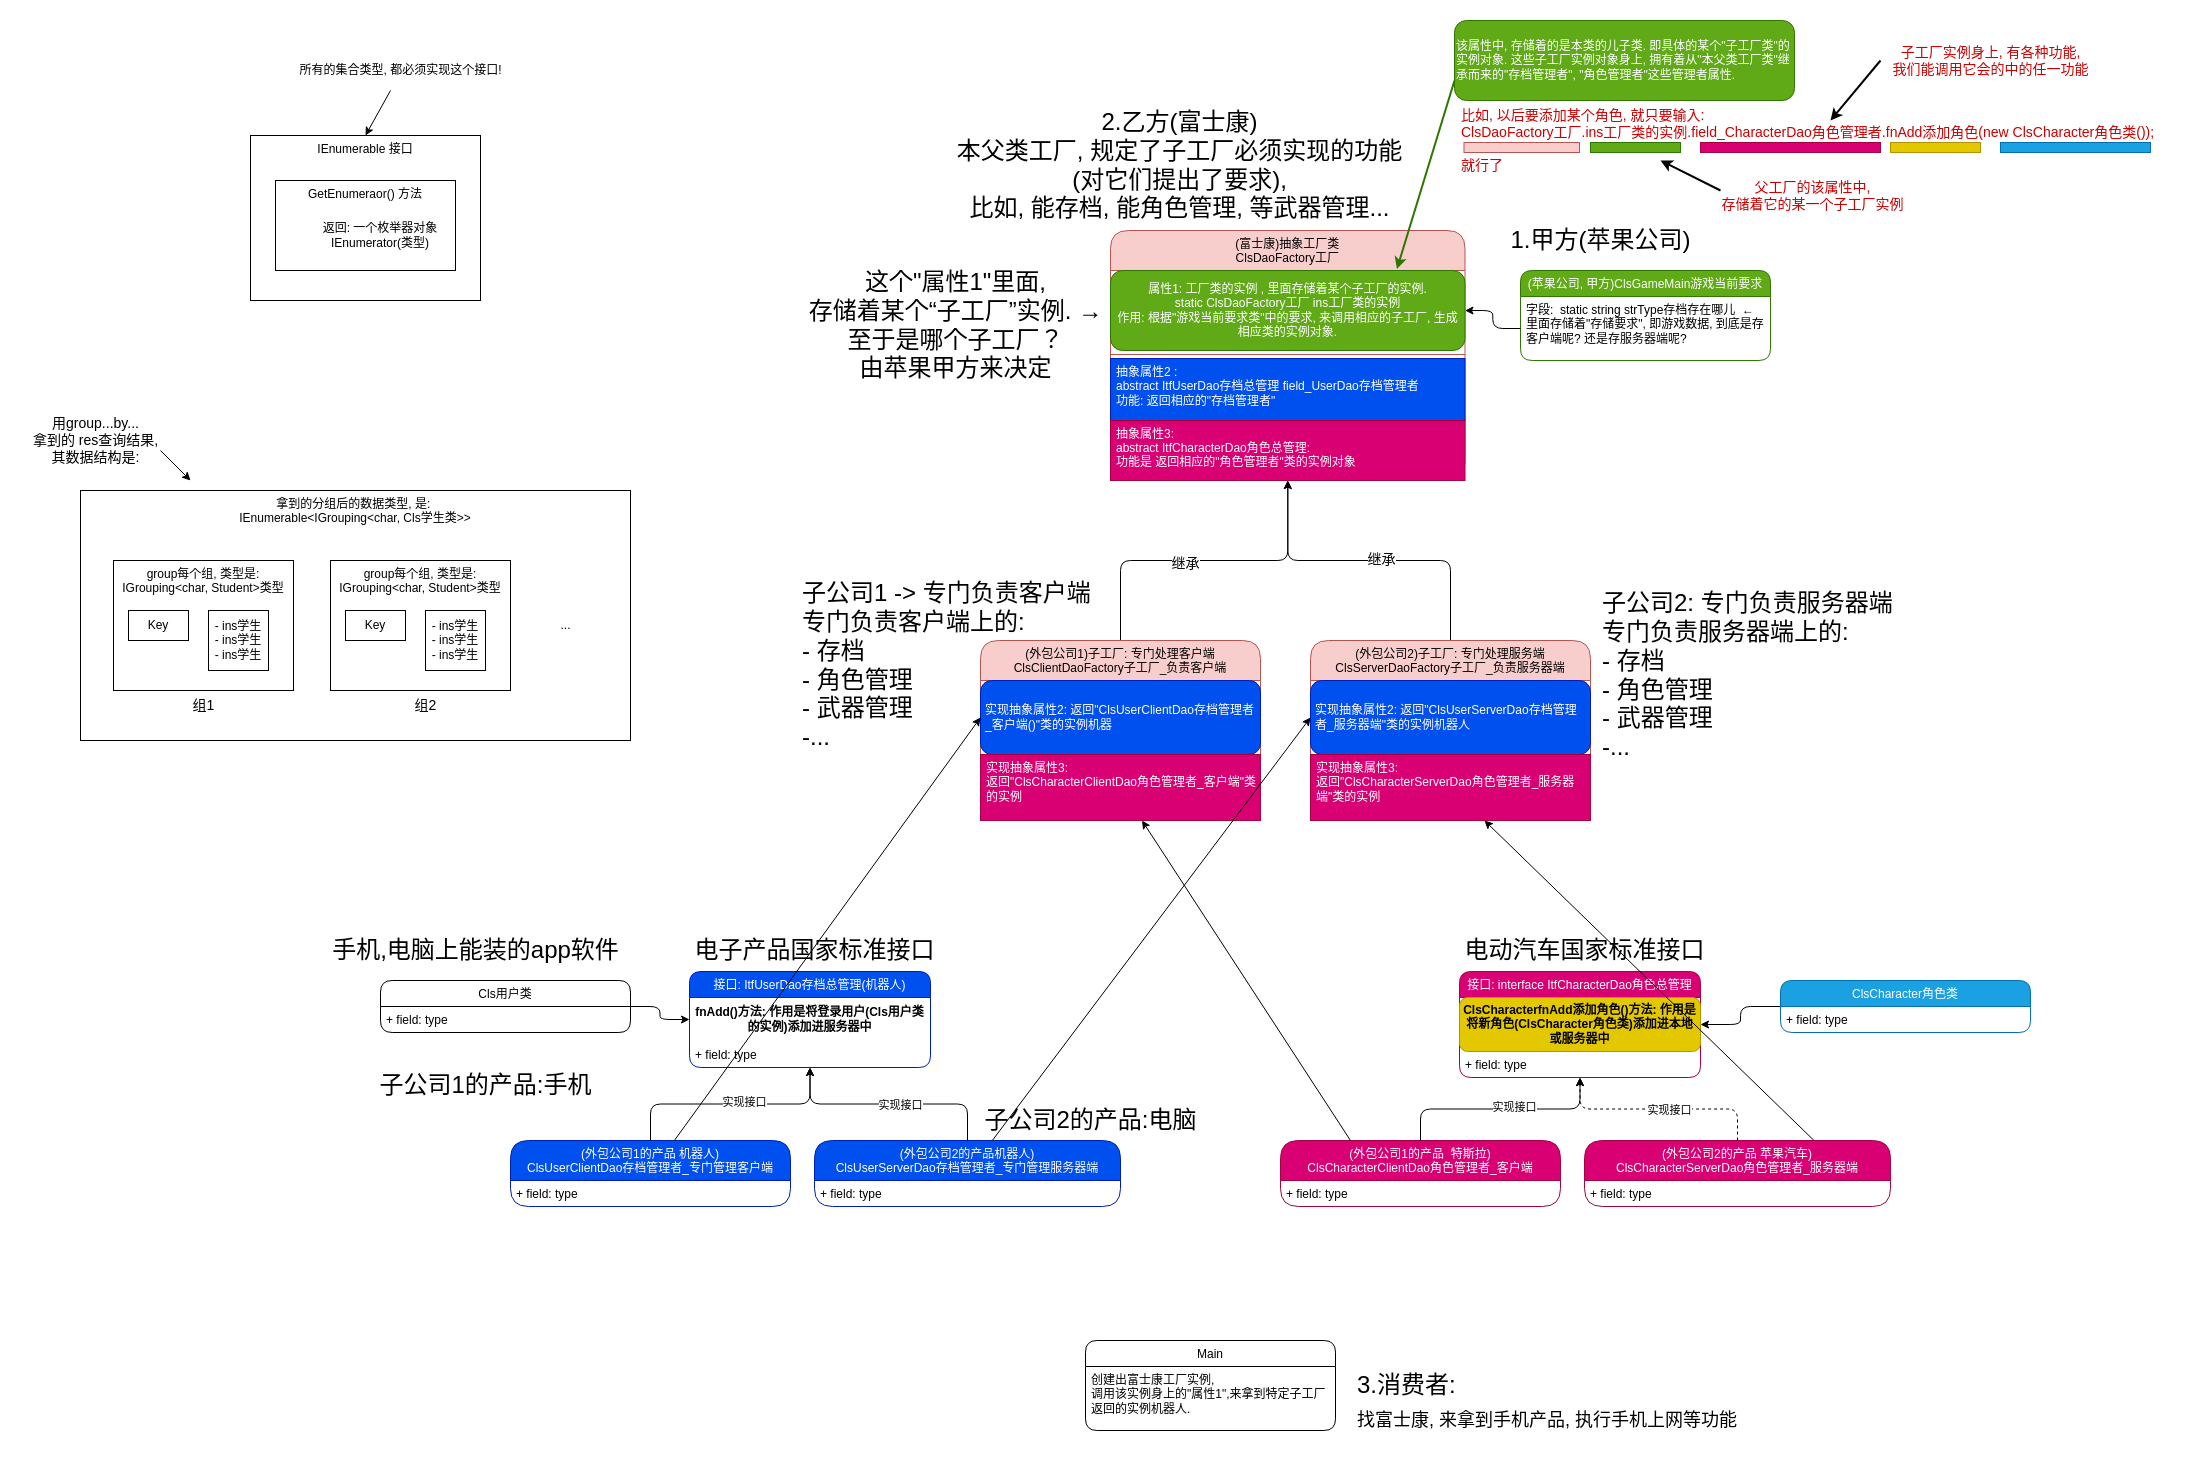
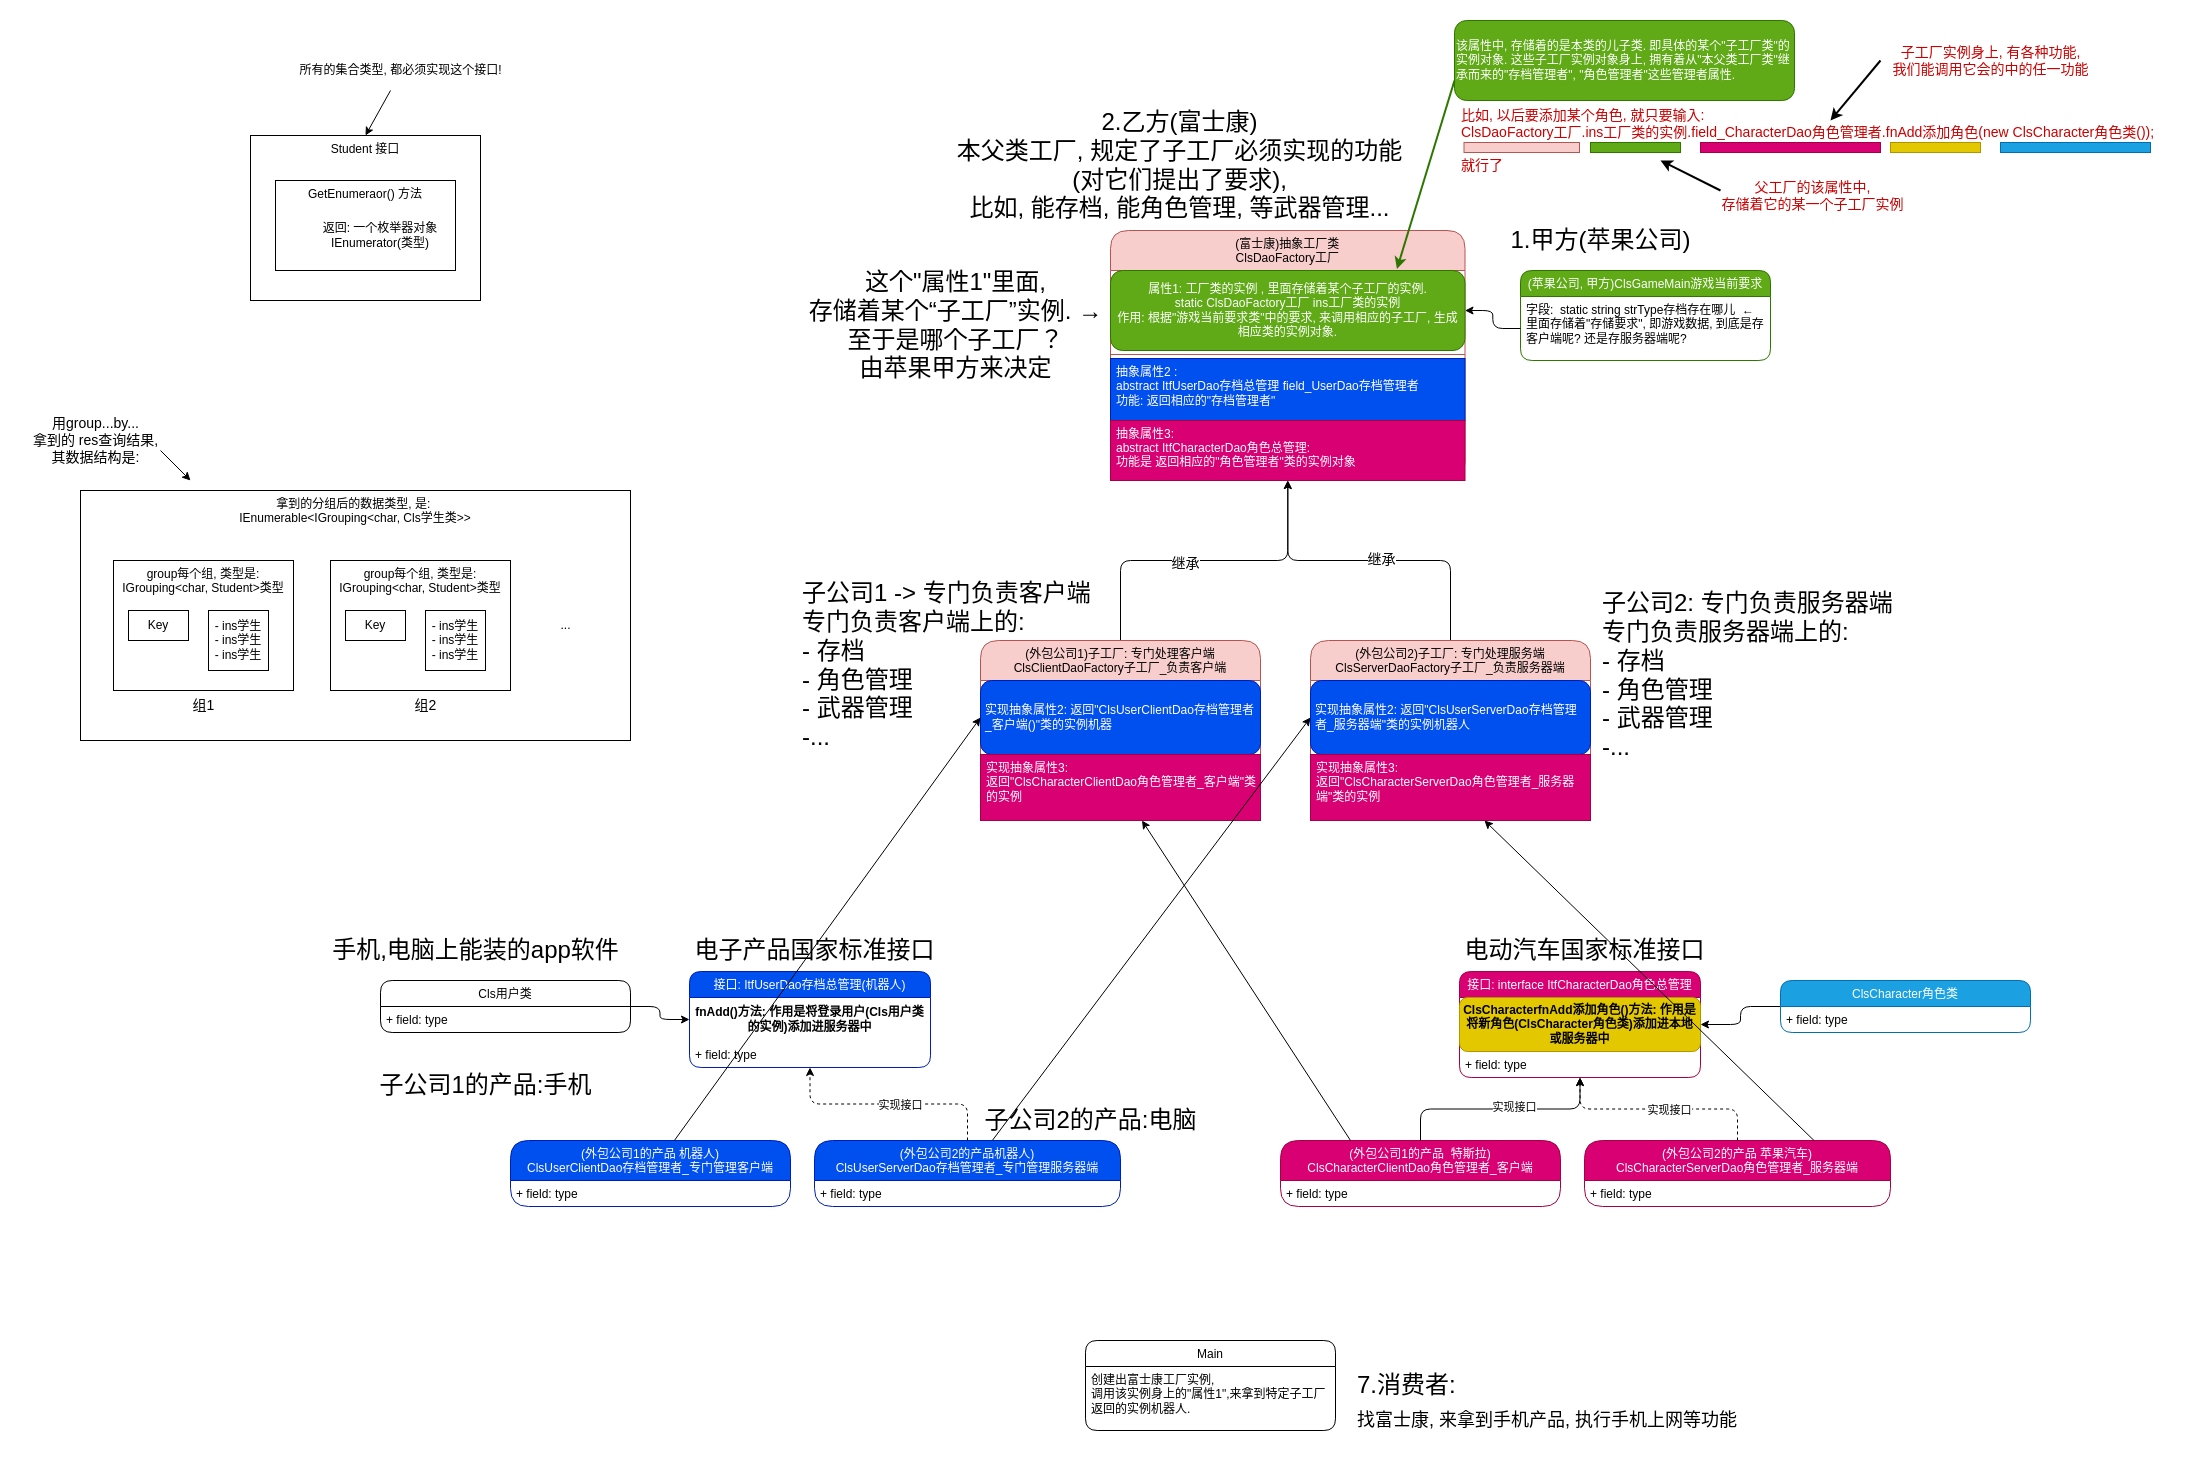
(366, 150) -> (366, 150)
(715, 1104) -> none
(958, 1104) -> (958, 1104)
(1407, 1386) -> (1407, 1386)
